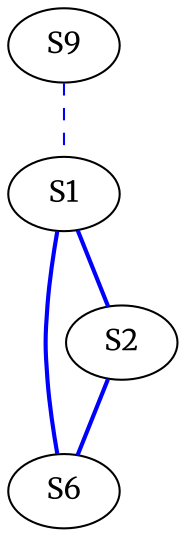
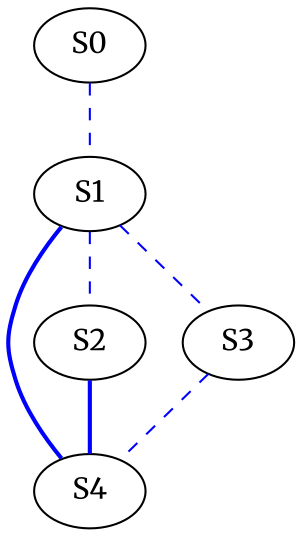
(64, 45) -> (90, 45)
(93, 268) -> (90, 269)
none -> (238, 343)
(64, 491) -> (90, 491)
